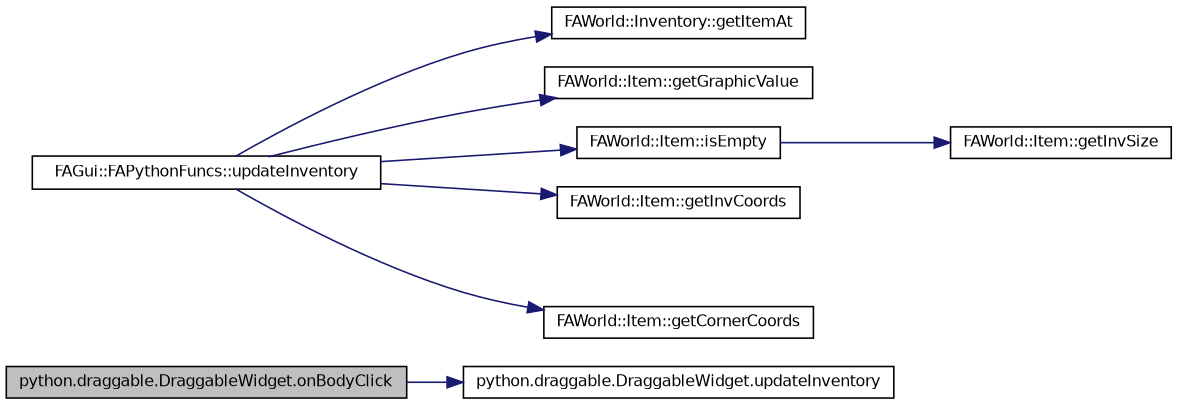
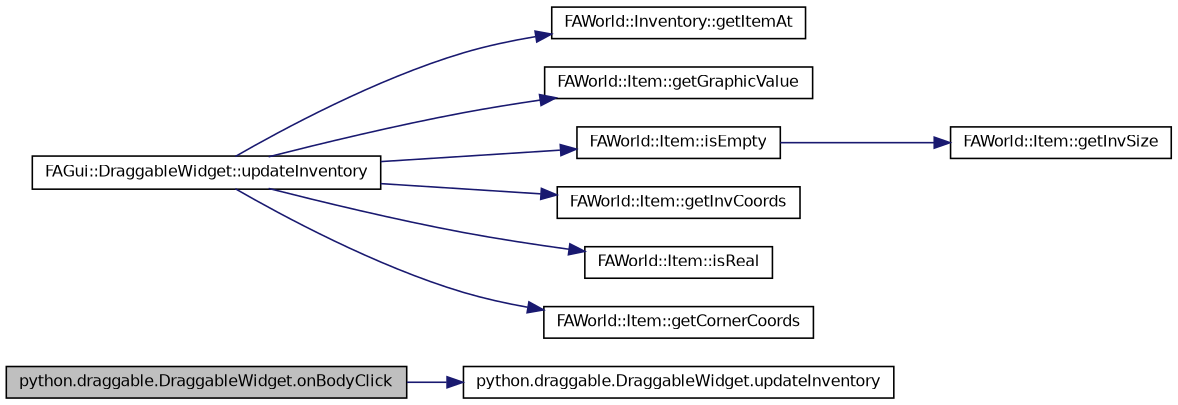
(207, 173) -> (207, 173)
none -> (679, 262)
